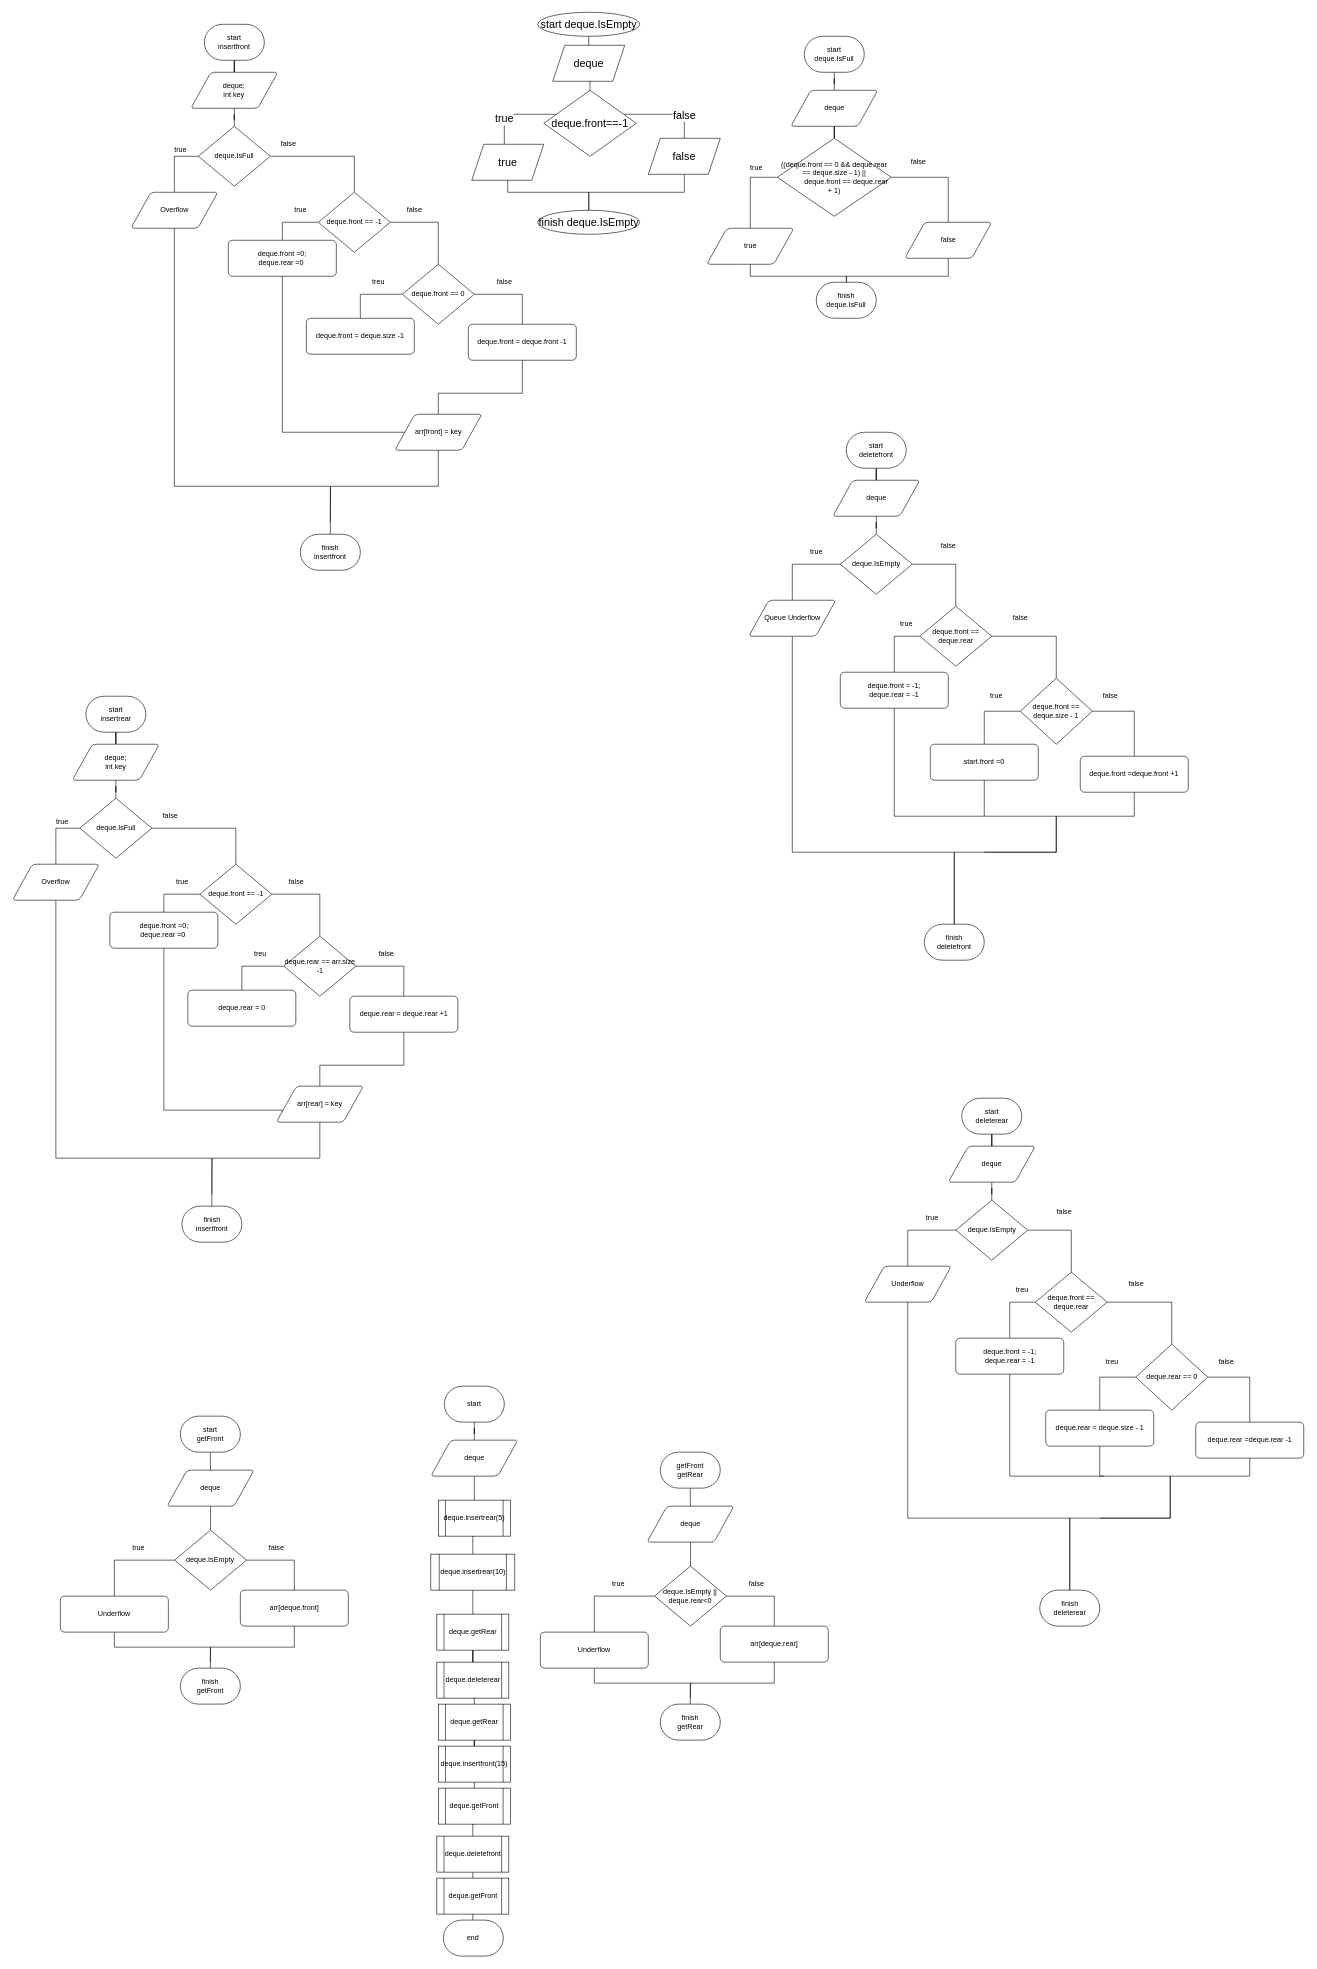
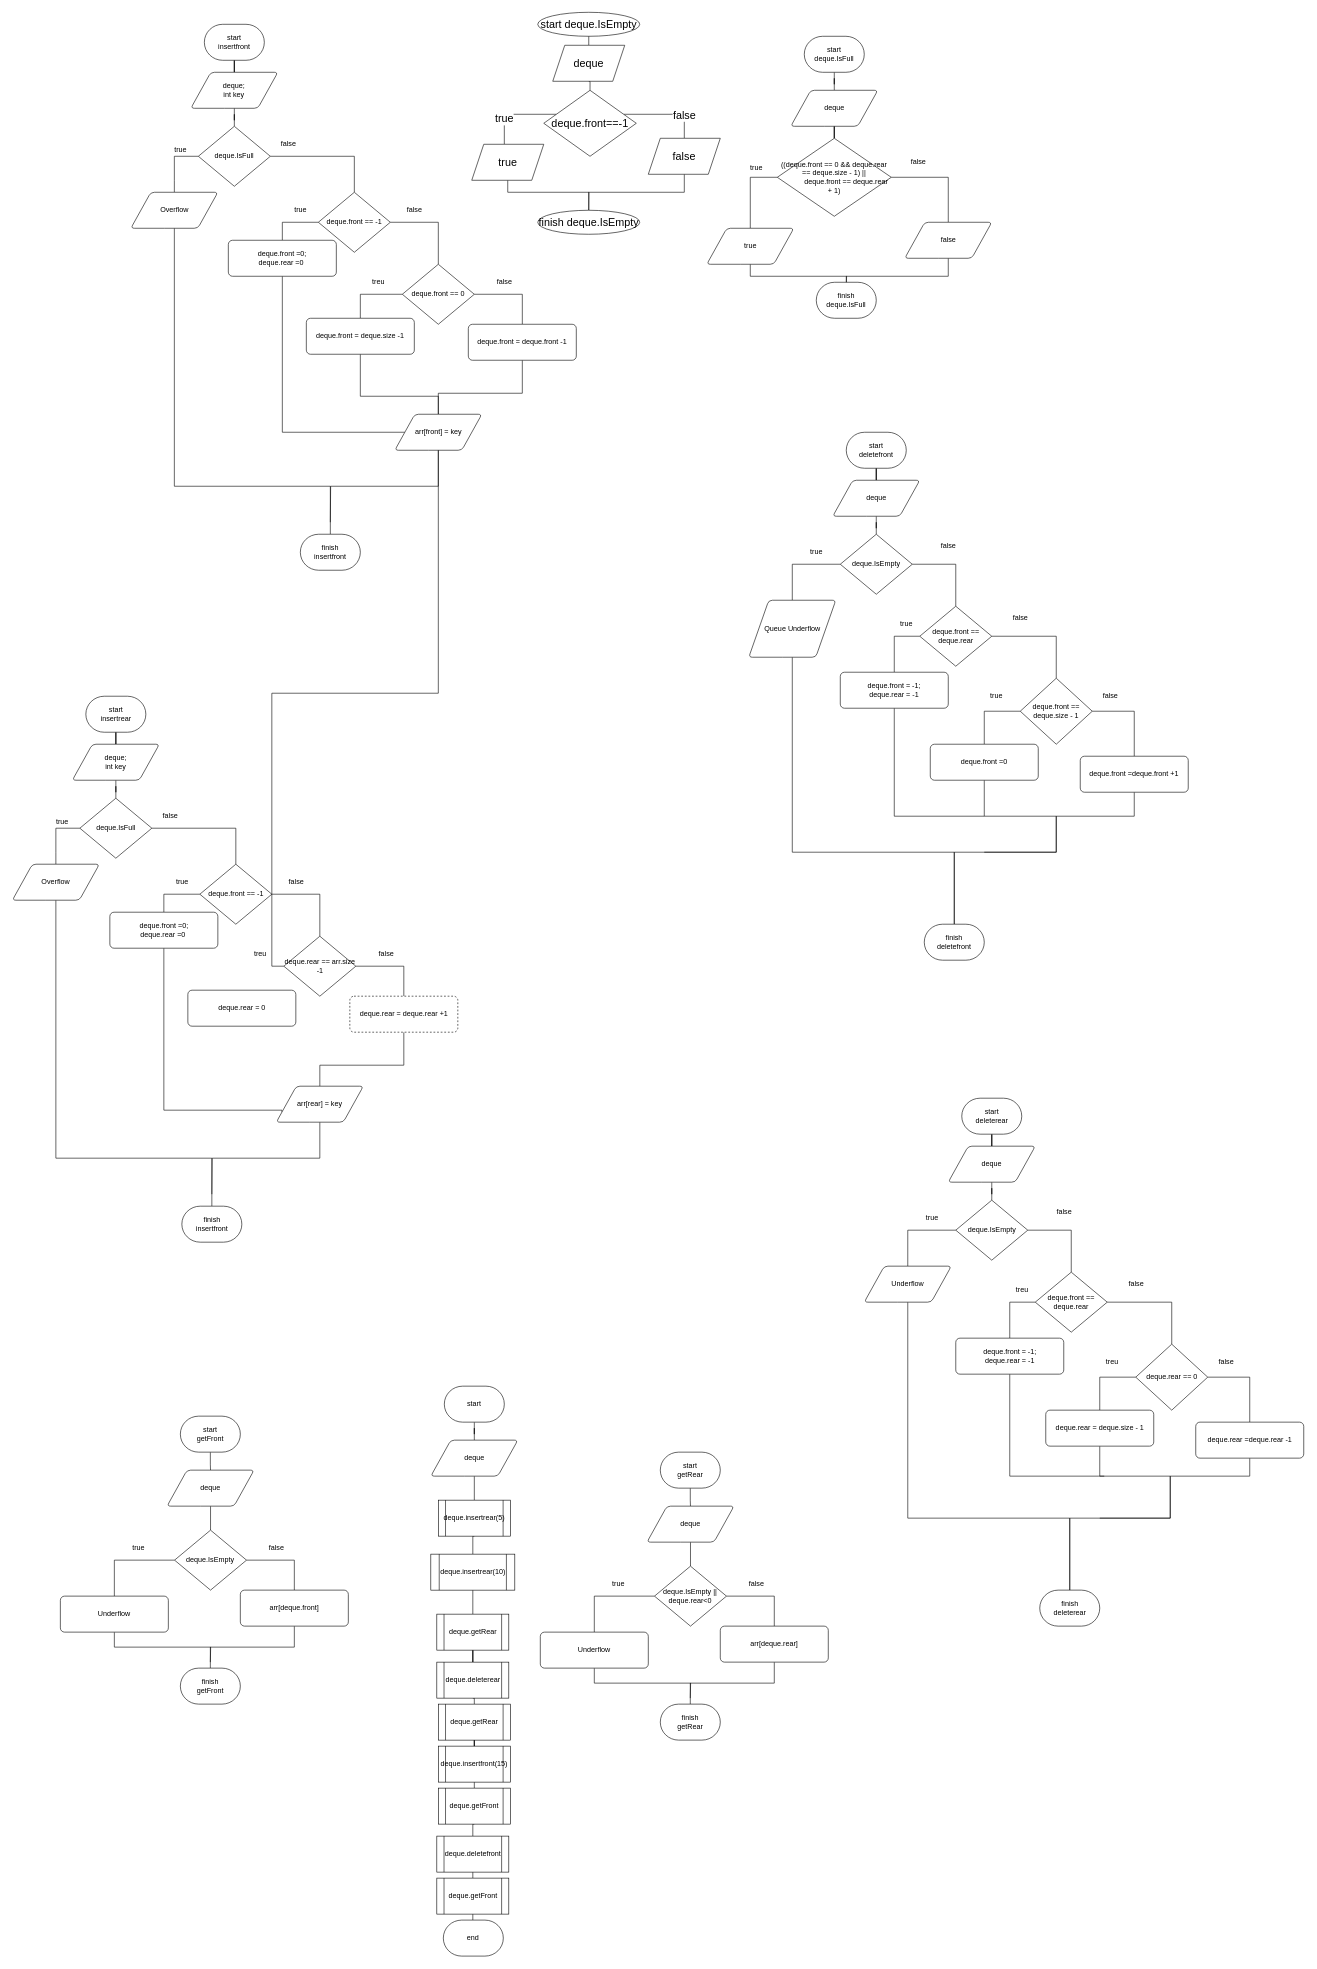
none -> (377, 396)
(792, 618) -> (792, 629)
(984, 762) -> (984, 762)
(246, 966) -> (320, 693)
(404, 1014) -> (404, 1014)
(690, 1470) -> (690, 1470)
